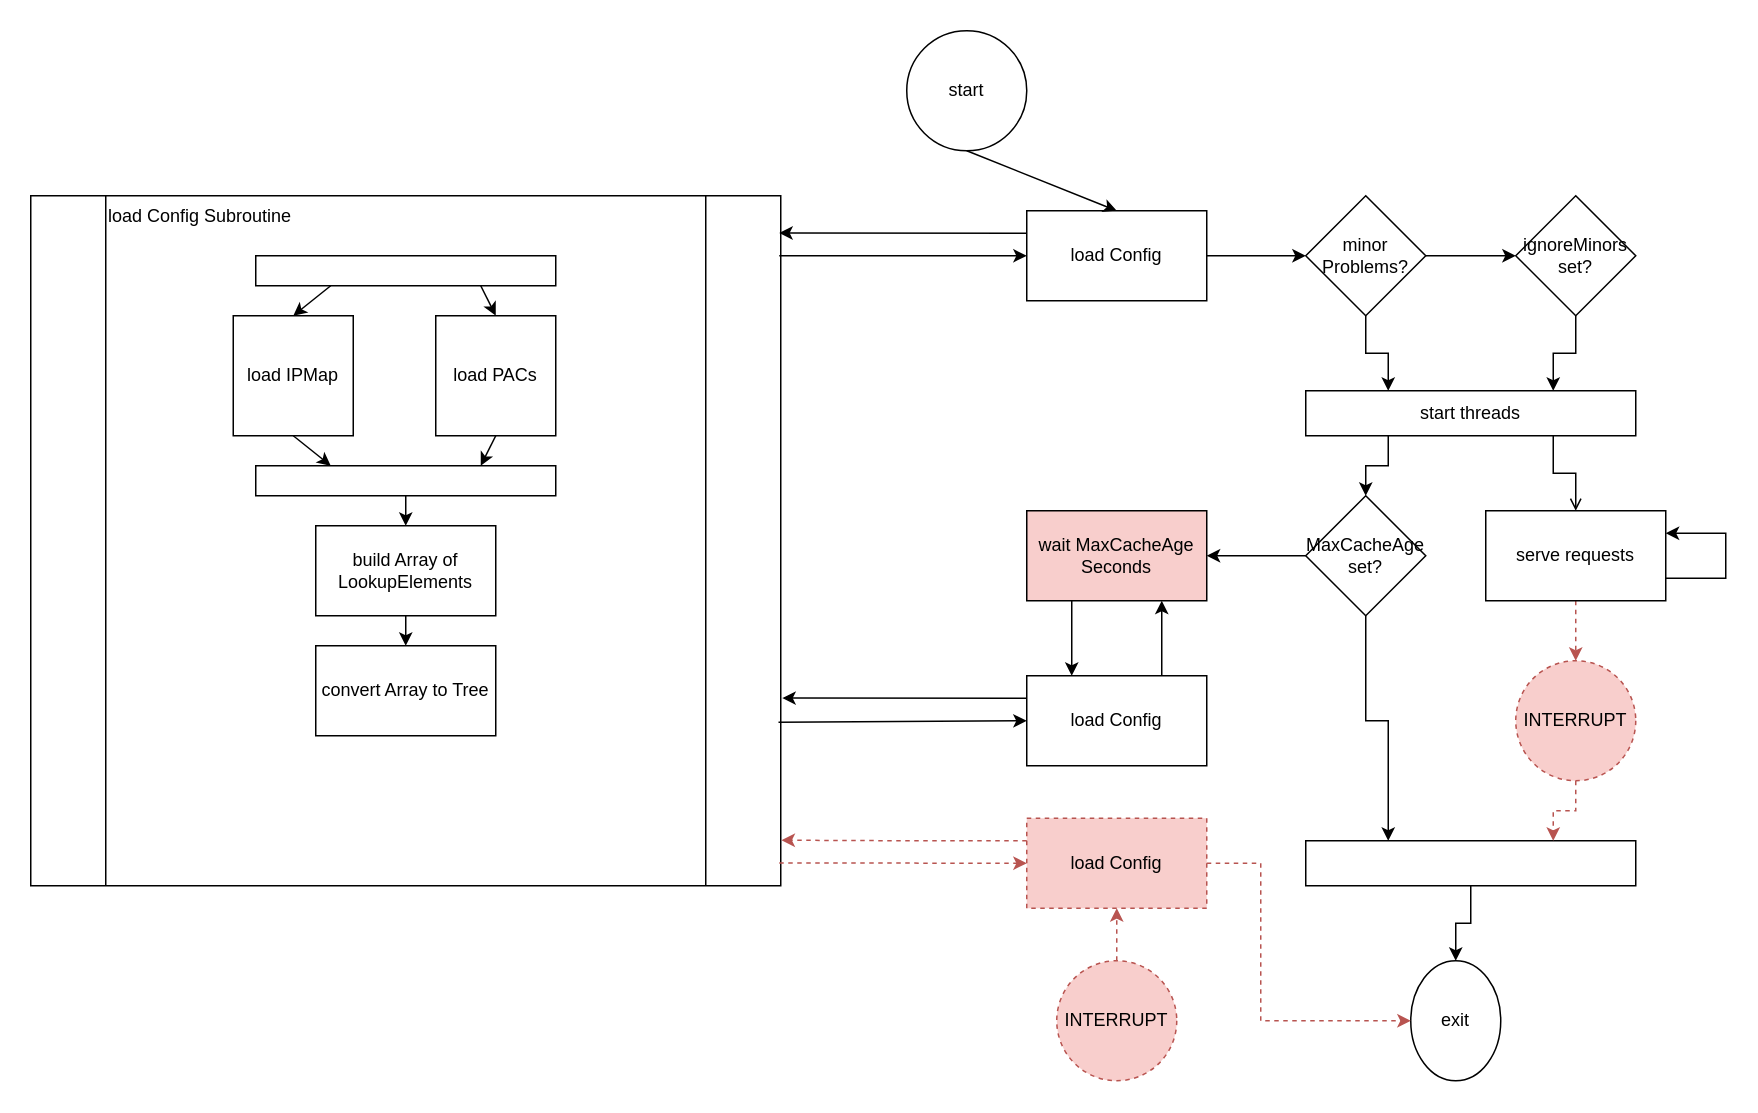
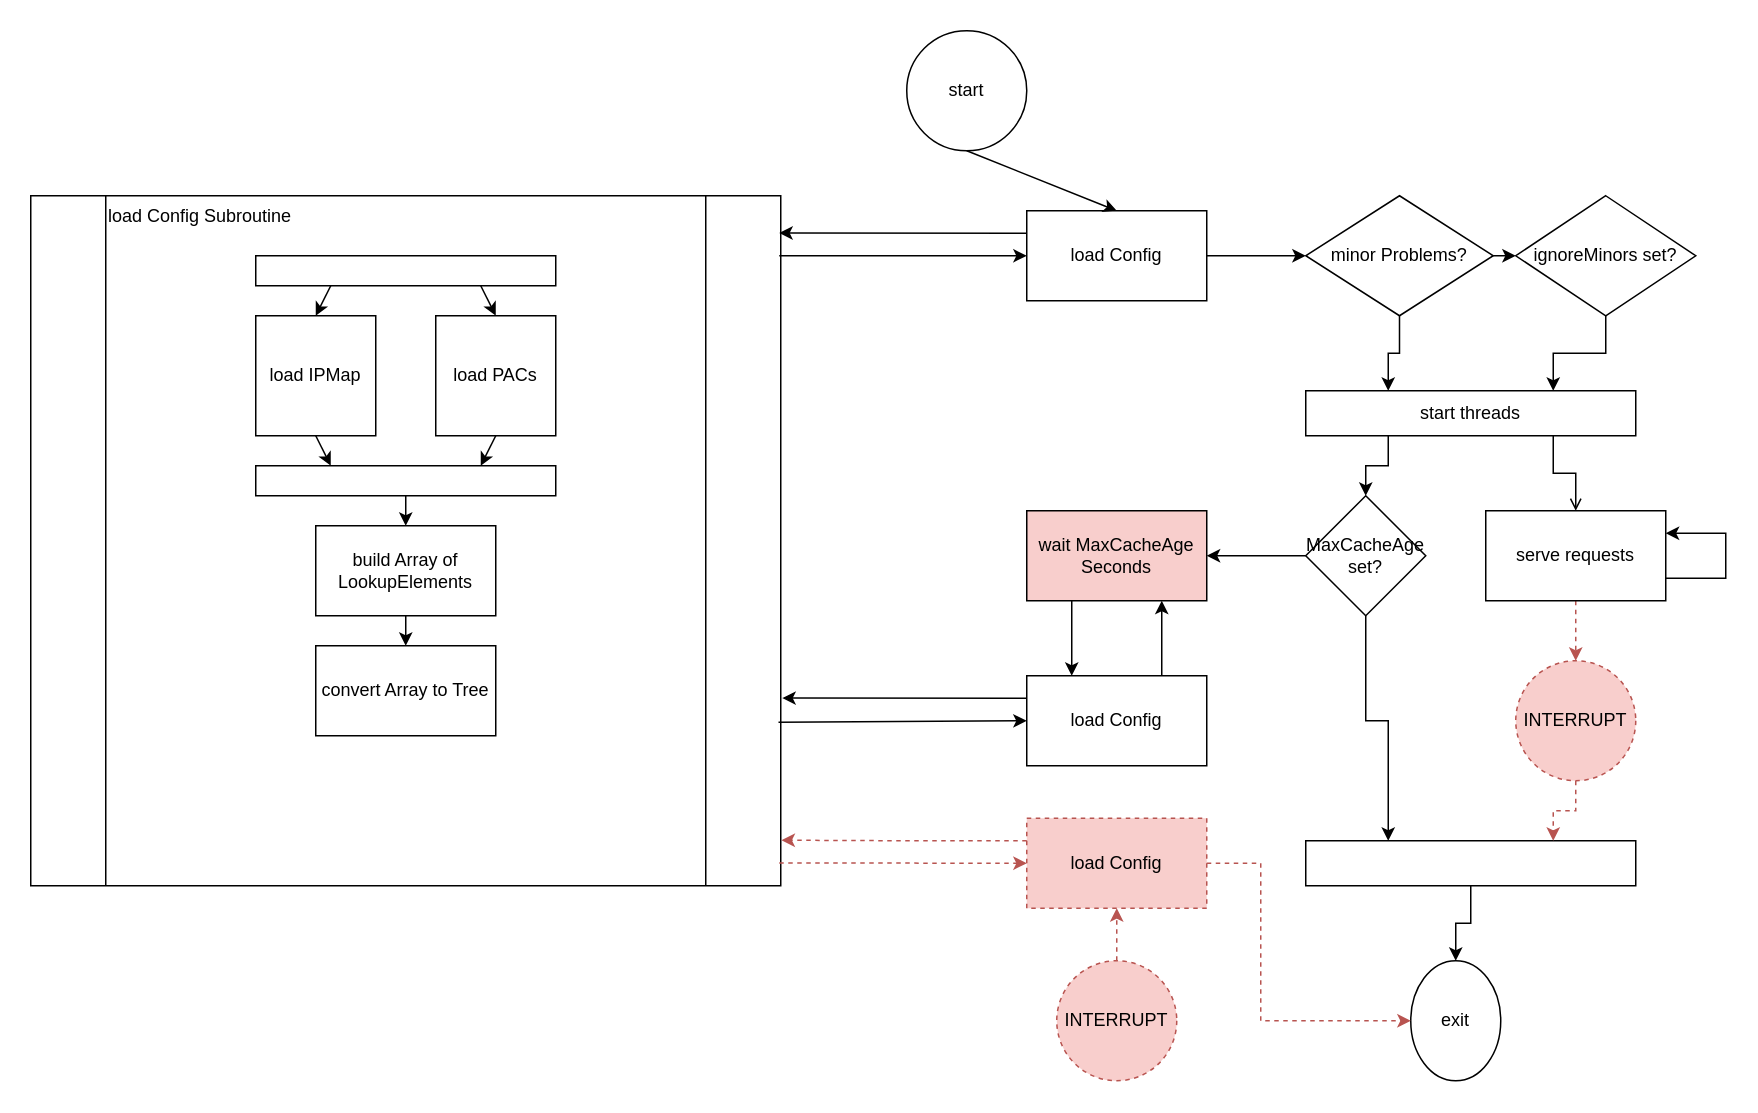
(1366, 256) -> (1400, 256)
(1576, 256) -> (1606, 256)
(293, 376) -> (316, 376)
